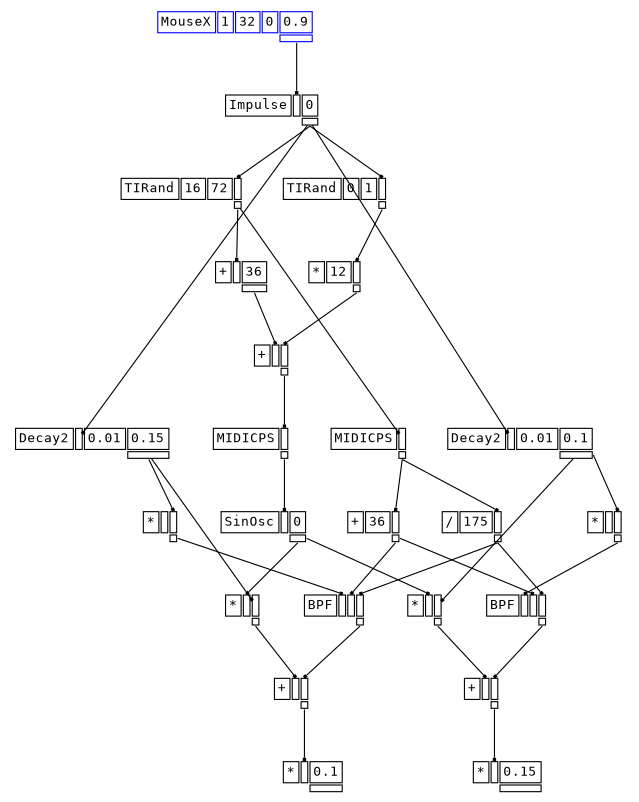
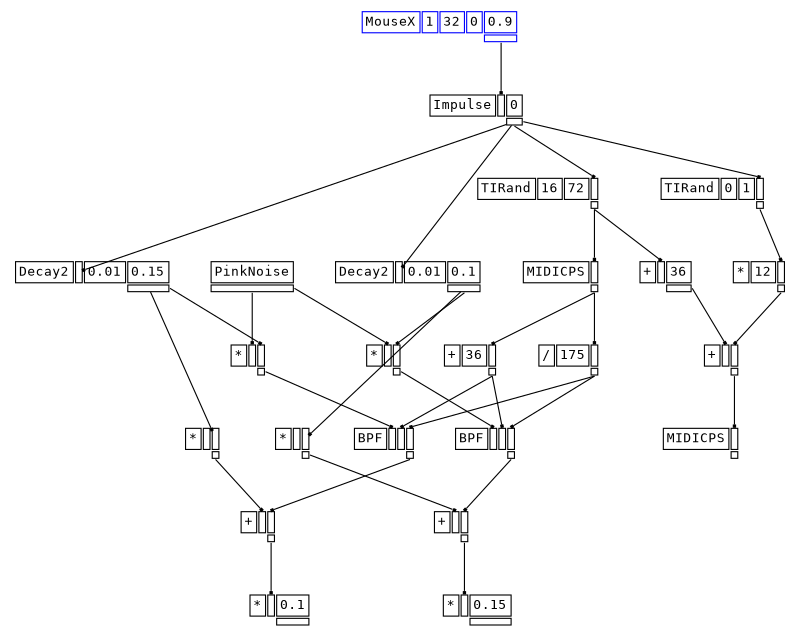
none -> (252, 276)
(263, 526) -> none
